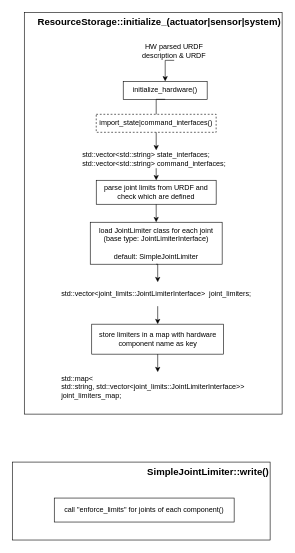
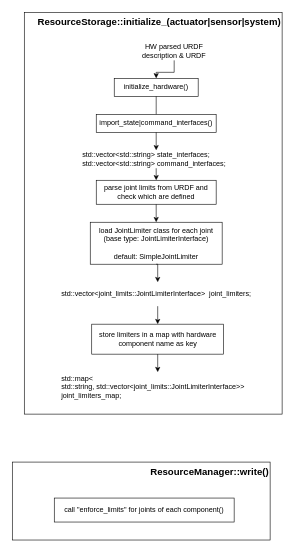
(165, 90) -> (156, 87)
(156, 123) -> (156, 123)
(207, 472) -> (208, 472)
